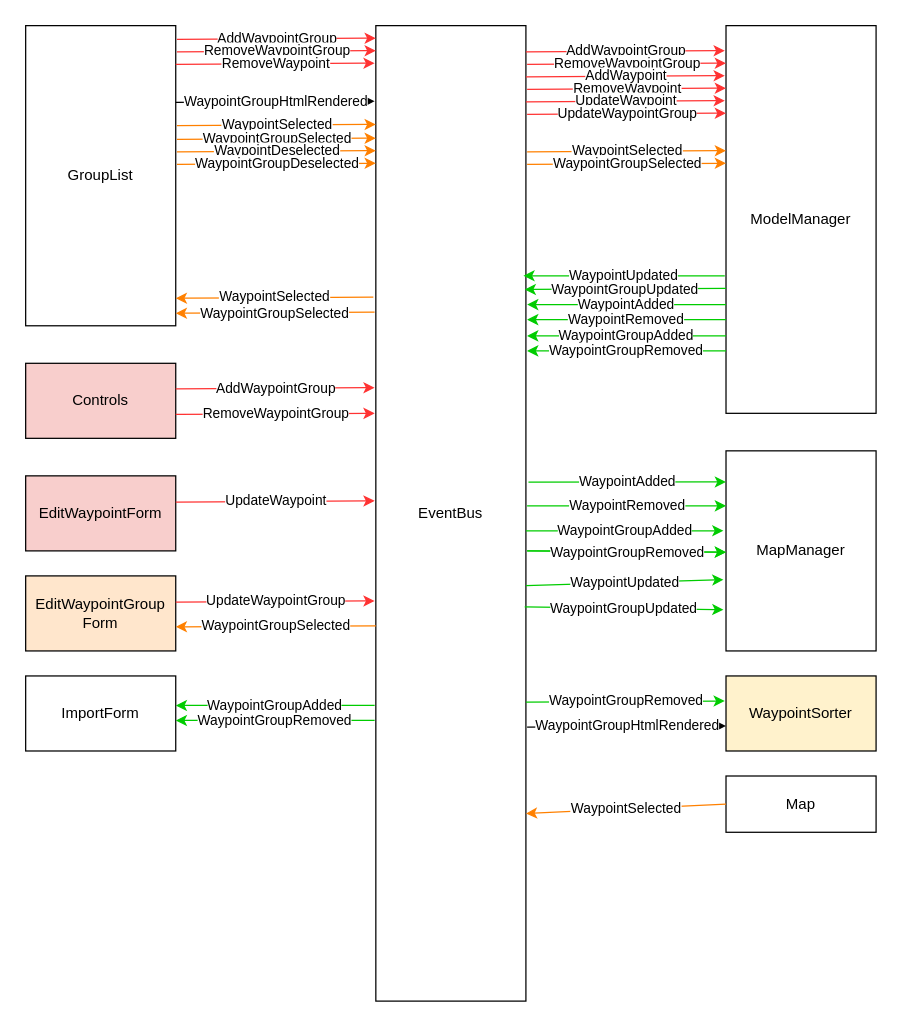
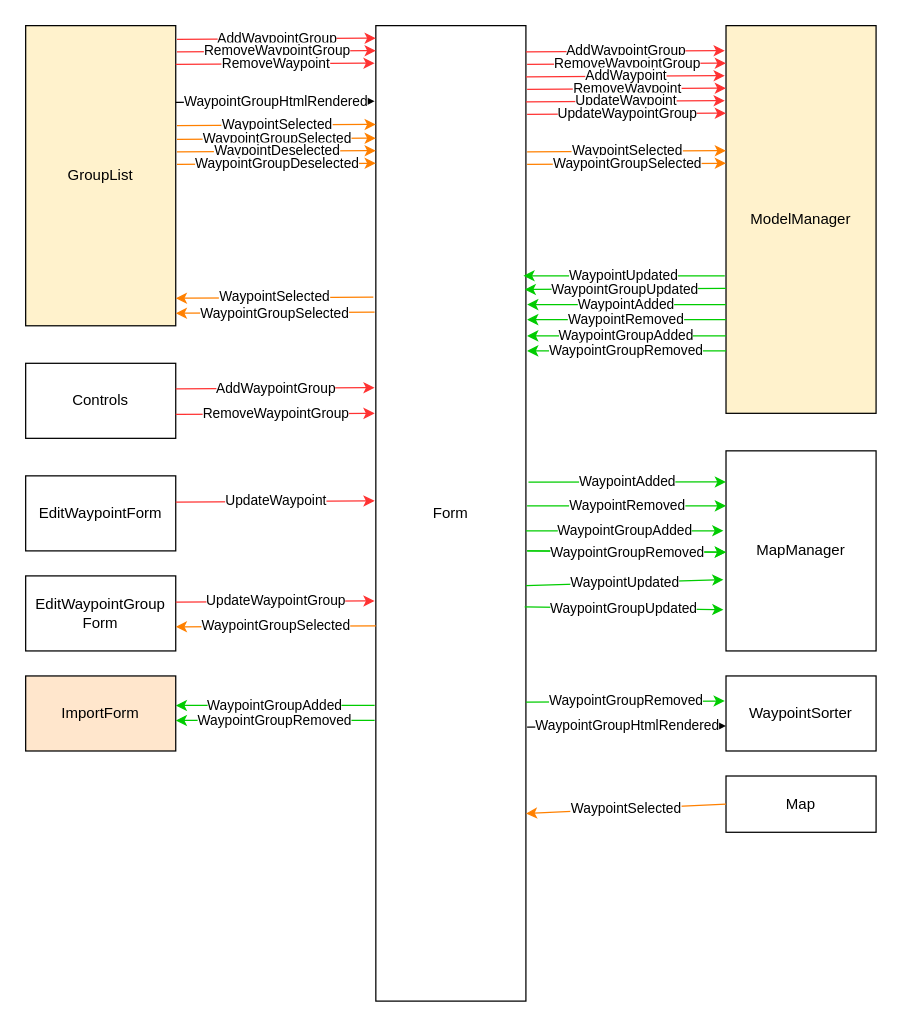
(101, 176) -> (101, 176)
(801, 219) -> (801, 219)
(101, 401) -> (101, 401)
(101, 513) -> (101, 513)
(451, 513) -> (451, 513)
(101, 613) -> (101, 613)
(101, 713) -> (101, 713)
(801, 713) -> (801, 713)
